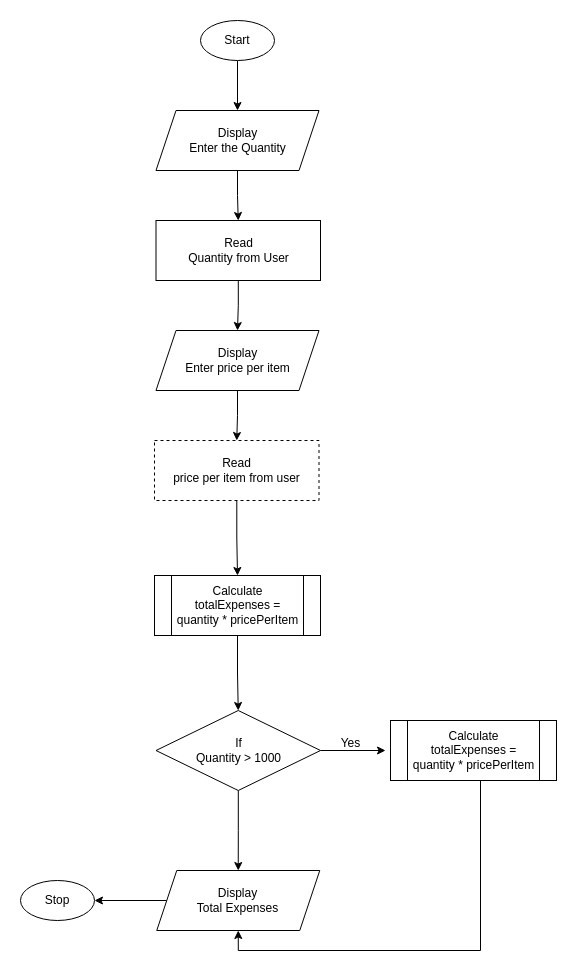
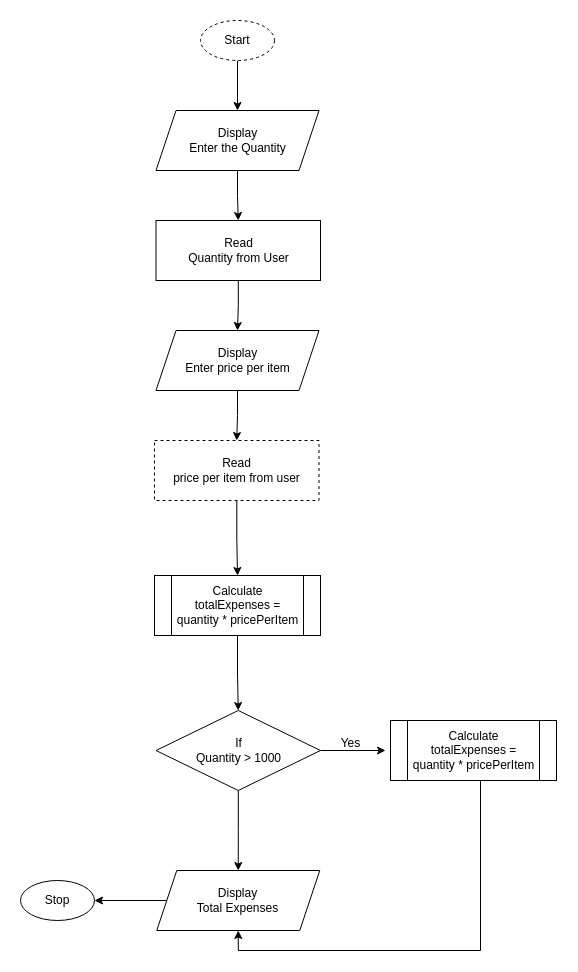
(238, 41) -> (238, 41)
